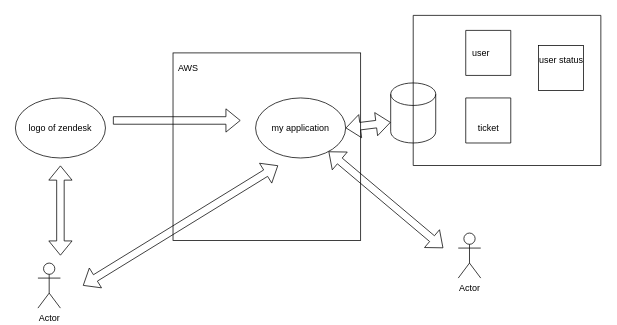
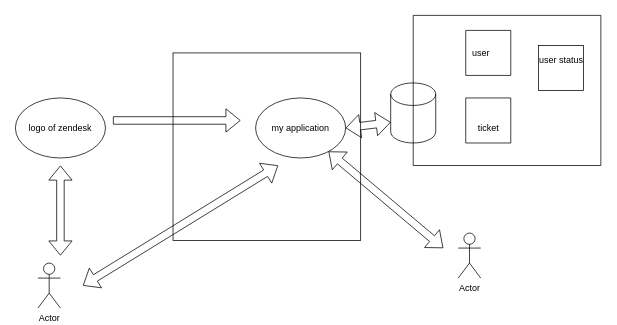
(188, 68) -> none
